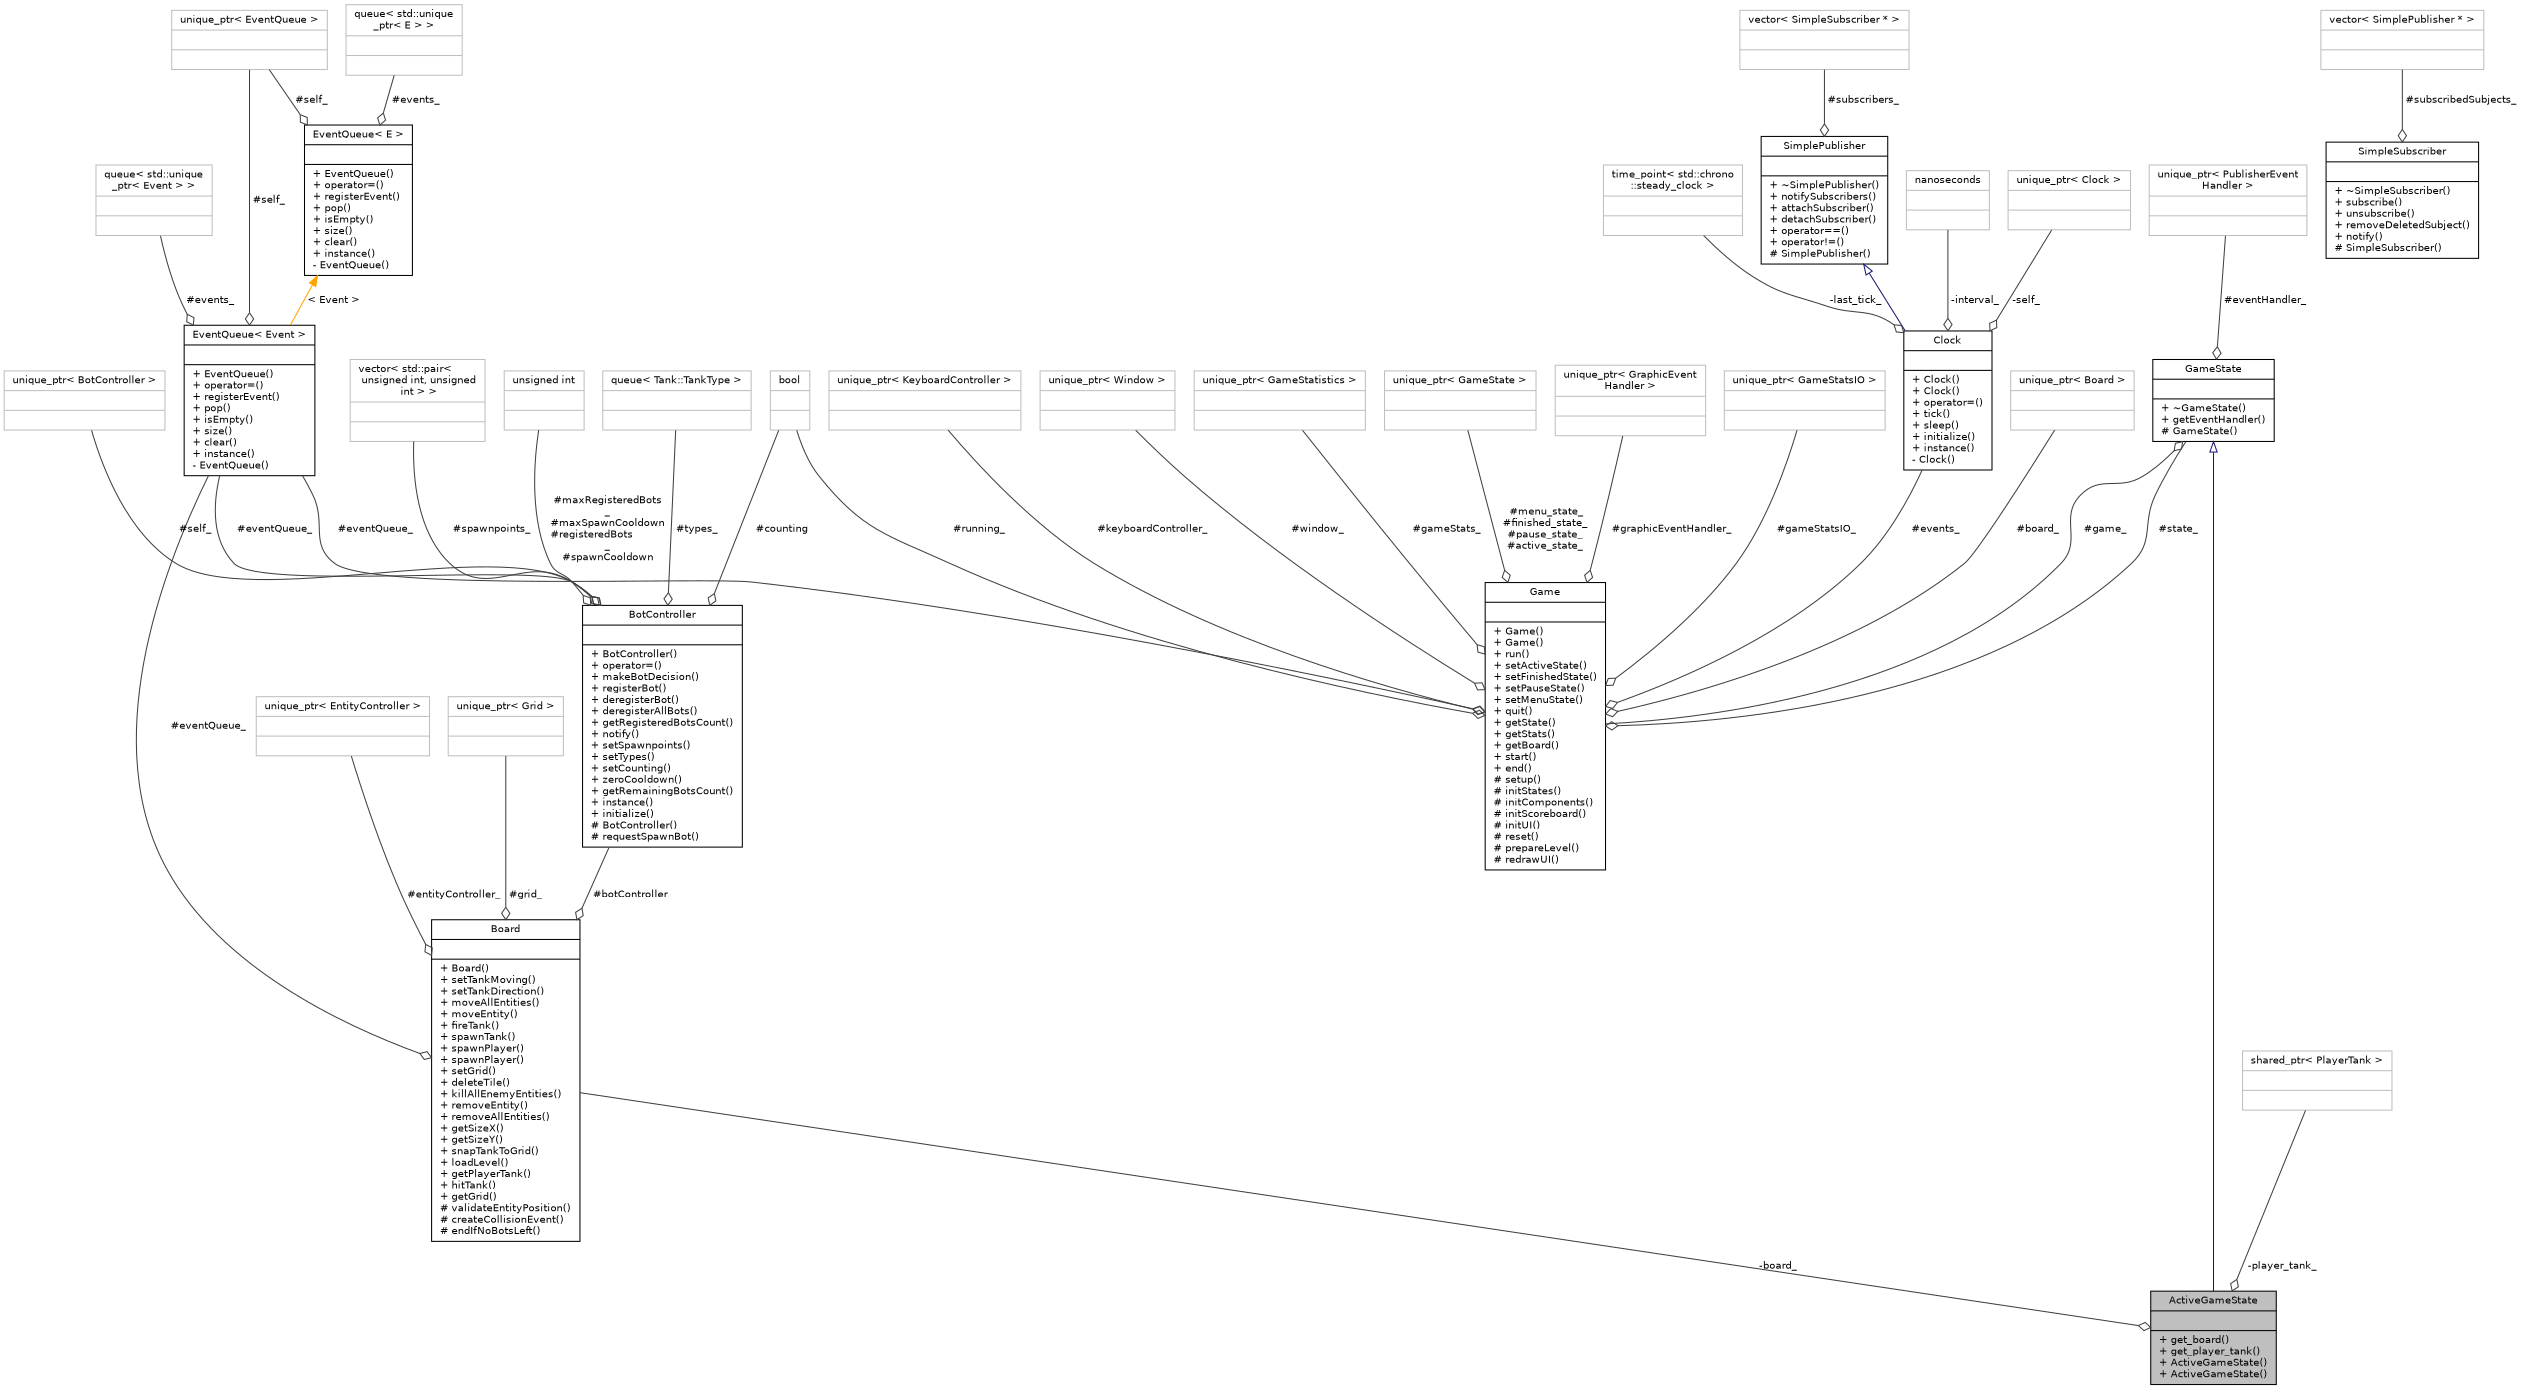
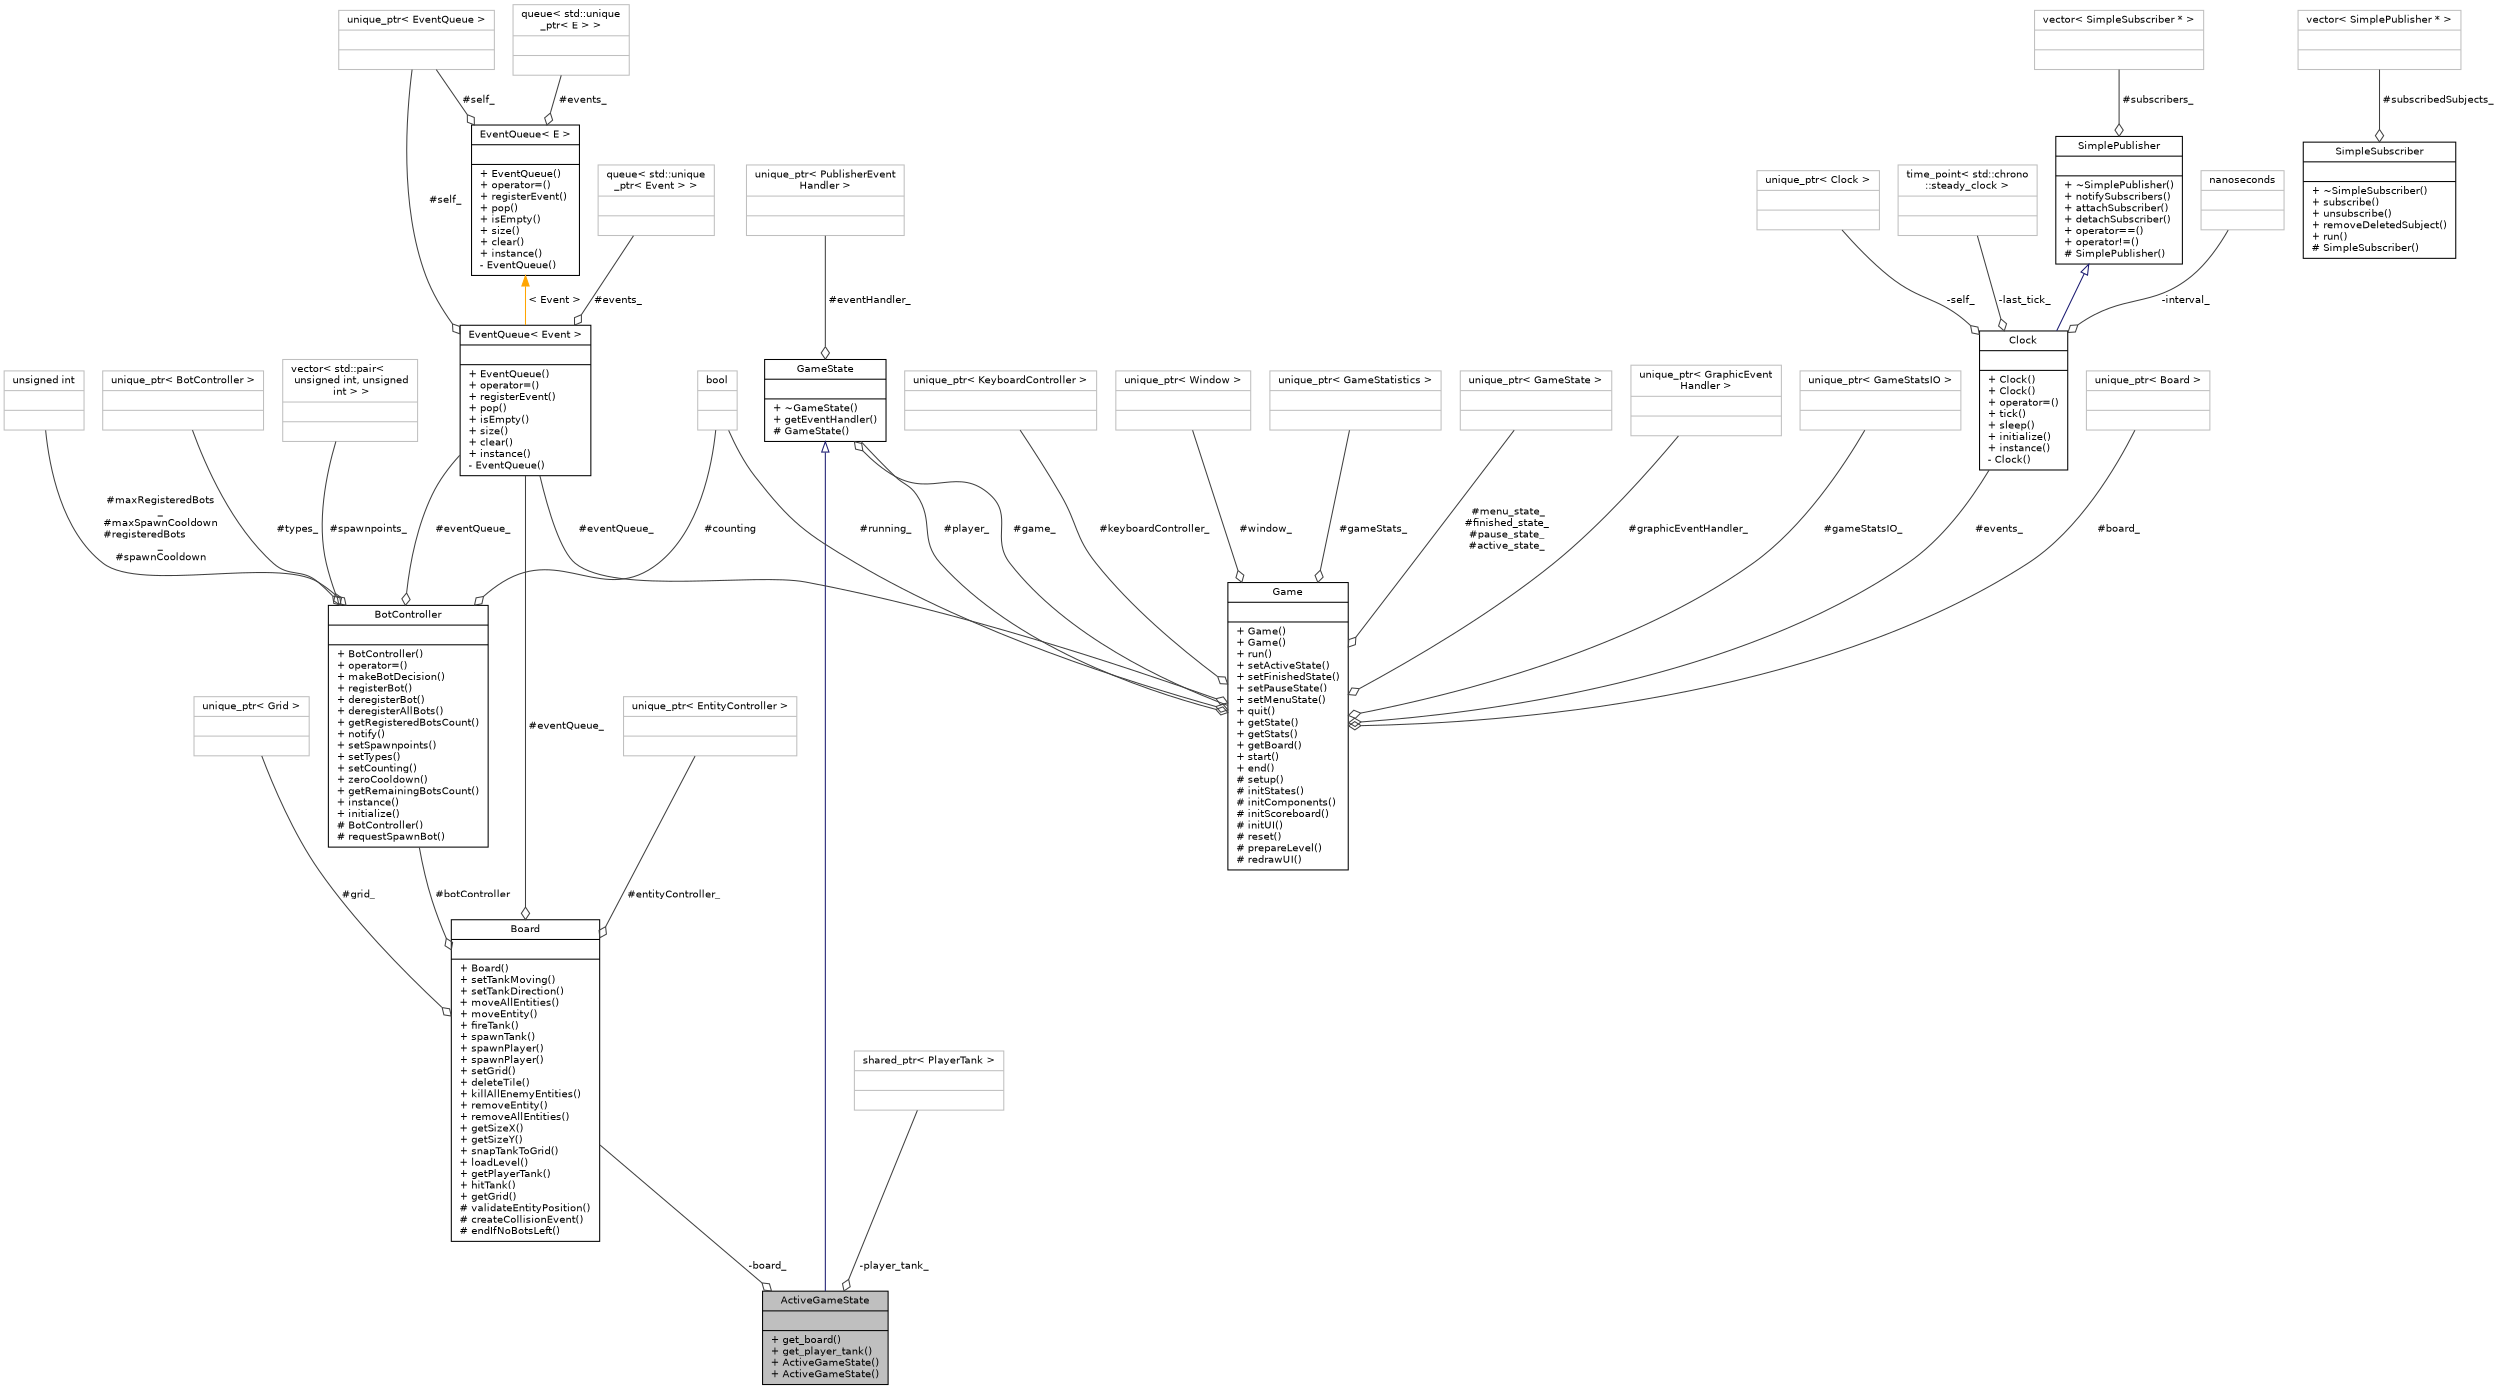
(2359, 237) -> (2330, 237)
(677, 400) -> none
(194, 529) -> (296, 529)
(2177, 529) -> (965, 529)
